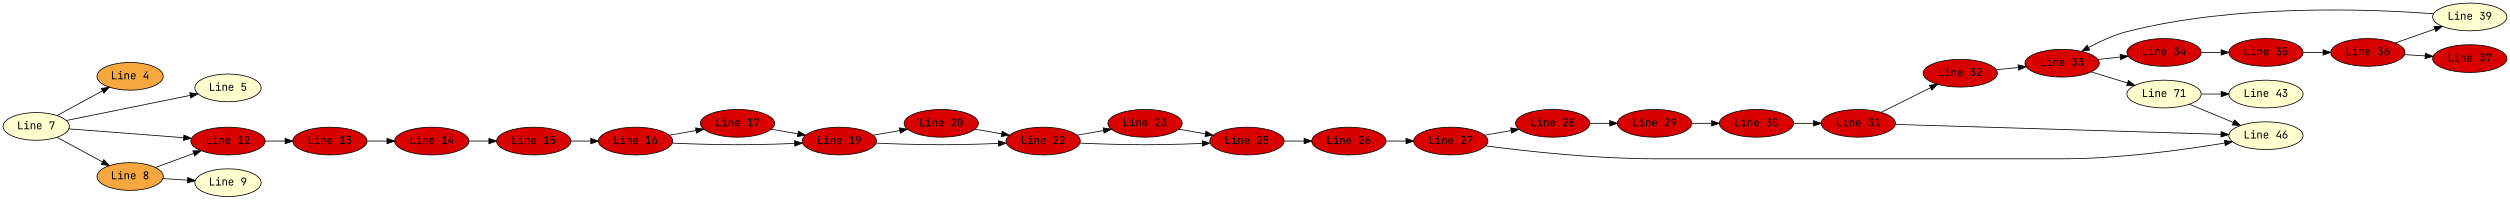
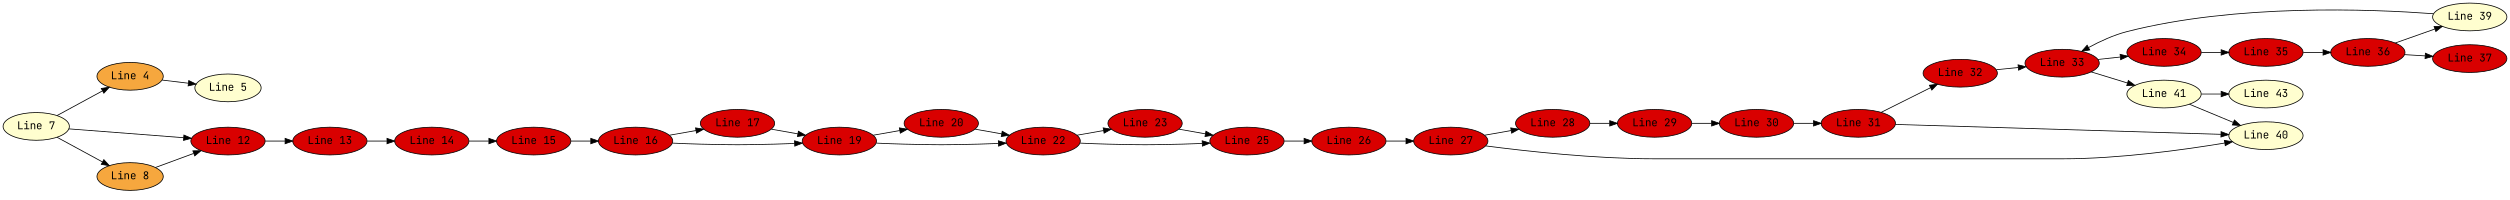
(2164, 94) -> (2164, 94)
(128, 108) -> (175, 82)
(2266, 136) -> (2266, 136)
(228, 183) -> none
